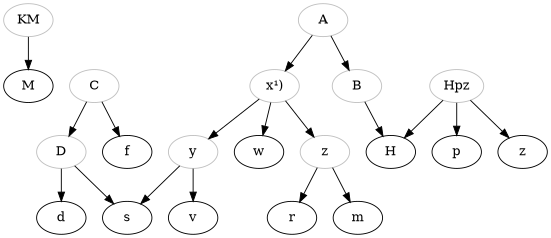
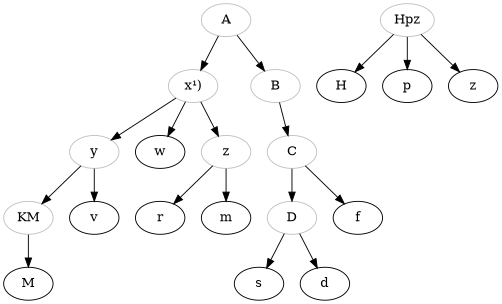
(372, 115) -> (283, 115)
(164, 182) -> (65, 182)
